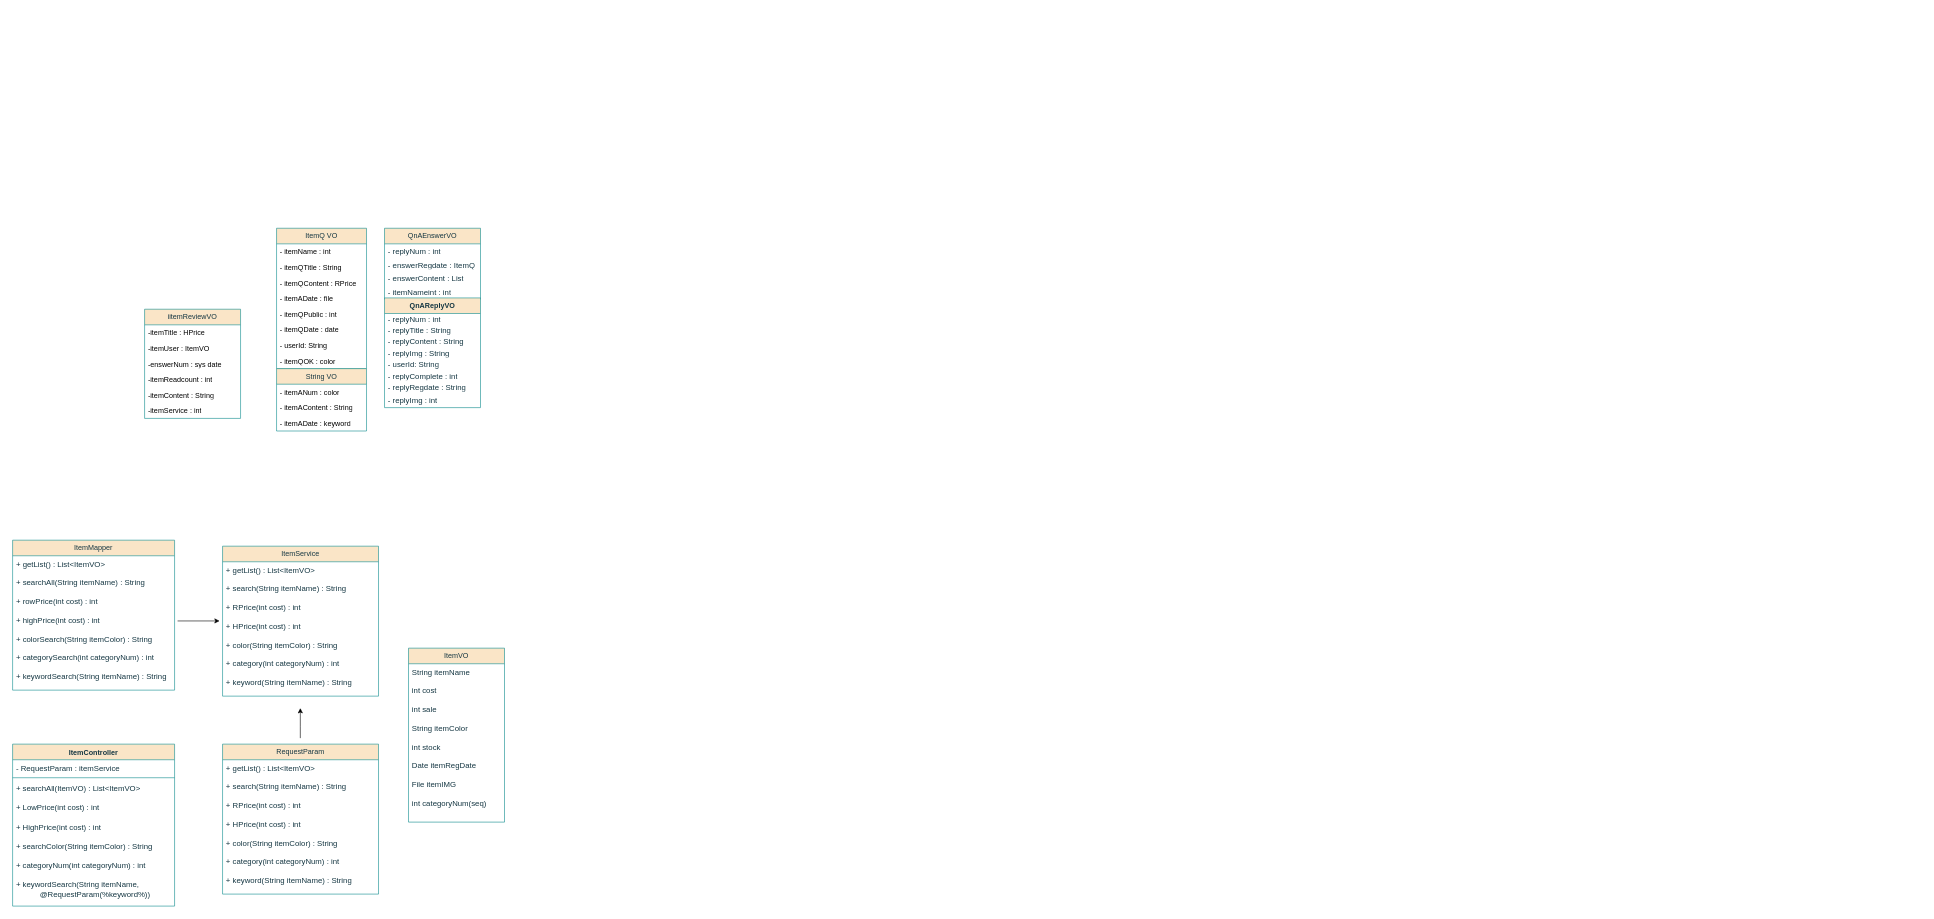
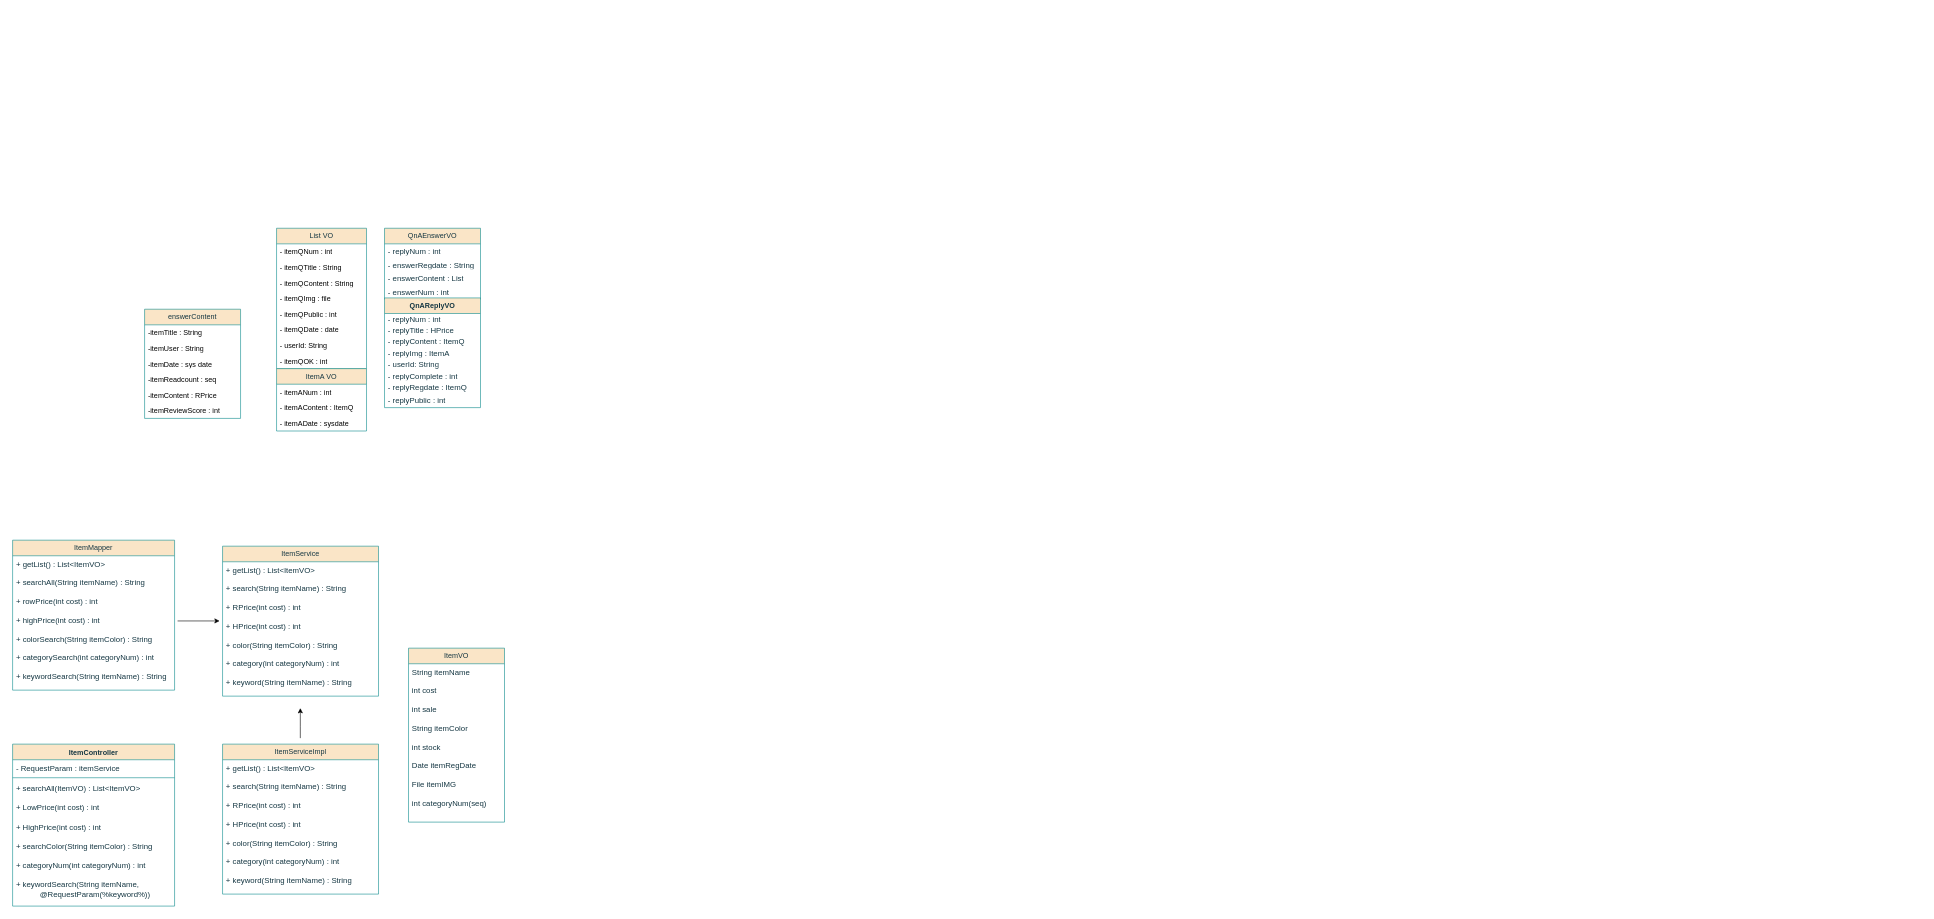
(321, 236) -> (321, 236)
(307, 252) -> (307, 252)
(433, 265) -> (433, 265)
(321, 284) -> (321, 284)
(422, 293) -> (420, 293)
(310, 299) -> (308, 299)
(192, 317) -> (192, 317)
(426, 330) -> (426, 330)
(180, 333) -> (180, 333)
(432, 342) -> (431, 342)
(180, 349) -> (180, 349)
(423, 353) -> (422, 353)
(309, 362) -> (305, 362)
(186, 365) -> (184, 365)
(321, 377) -> (321, 377)
(184, 380) -> (184, 380)
(432, 387) -> (431, 387)
(311, 393) -> (307, 393)
(186, 396) -> (186, 396)
(417, 401) -> (421, 401)
(321, 408) -> (320, 408)
(179, 411) -> (187, 411)
(318, 424) -> (318, 424)
(300, 752) -> (300, 752)
